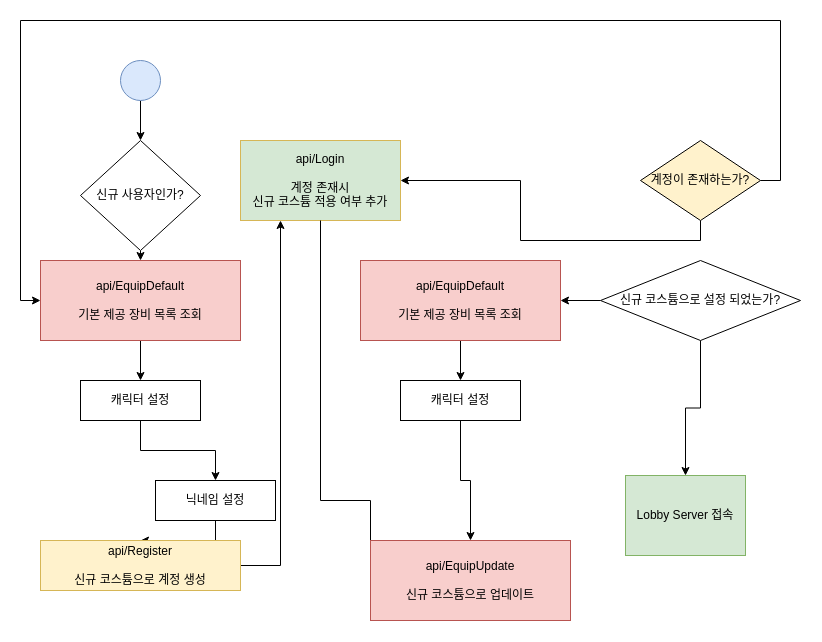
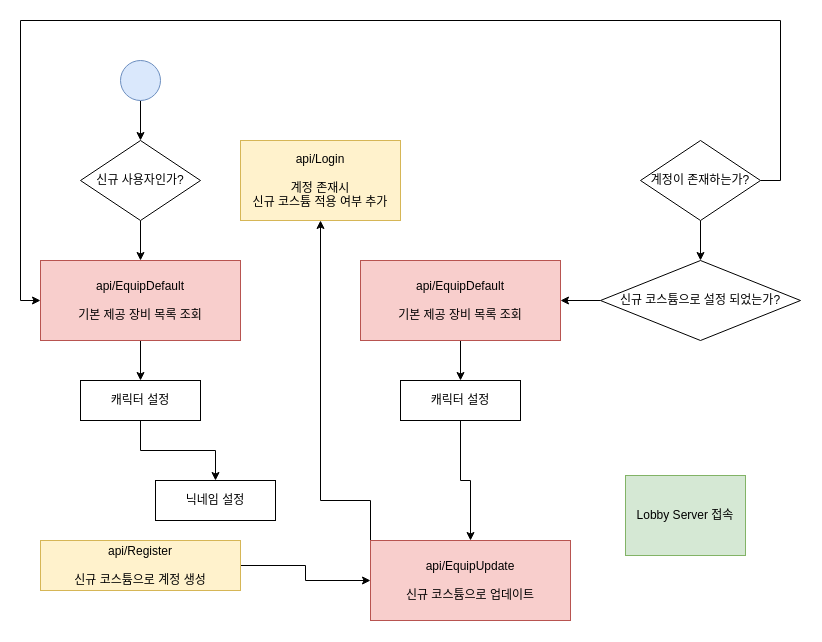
(321, 181) -> (321, 181)
(701, 181) -> (701, 181)
(141, 196) -> (141, 181)
(321, 226) -> (321, 228)
(526, 241) -> (701, 246)
(281, 398) -> (313, 581)
(697, 408) -> none
(216, 532) -> none
